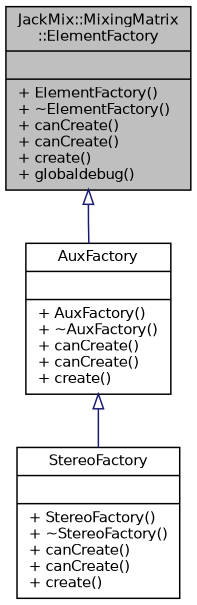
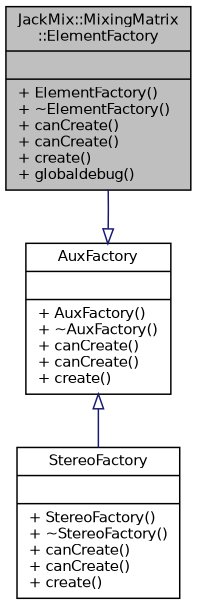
(88, 224) -> (108, 209)
